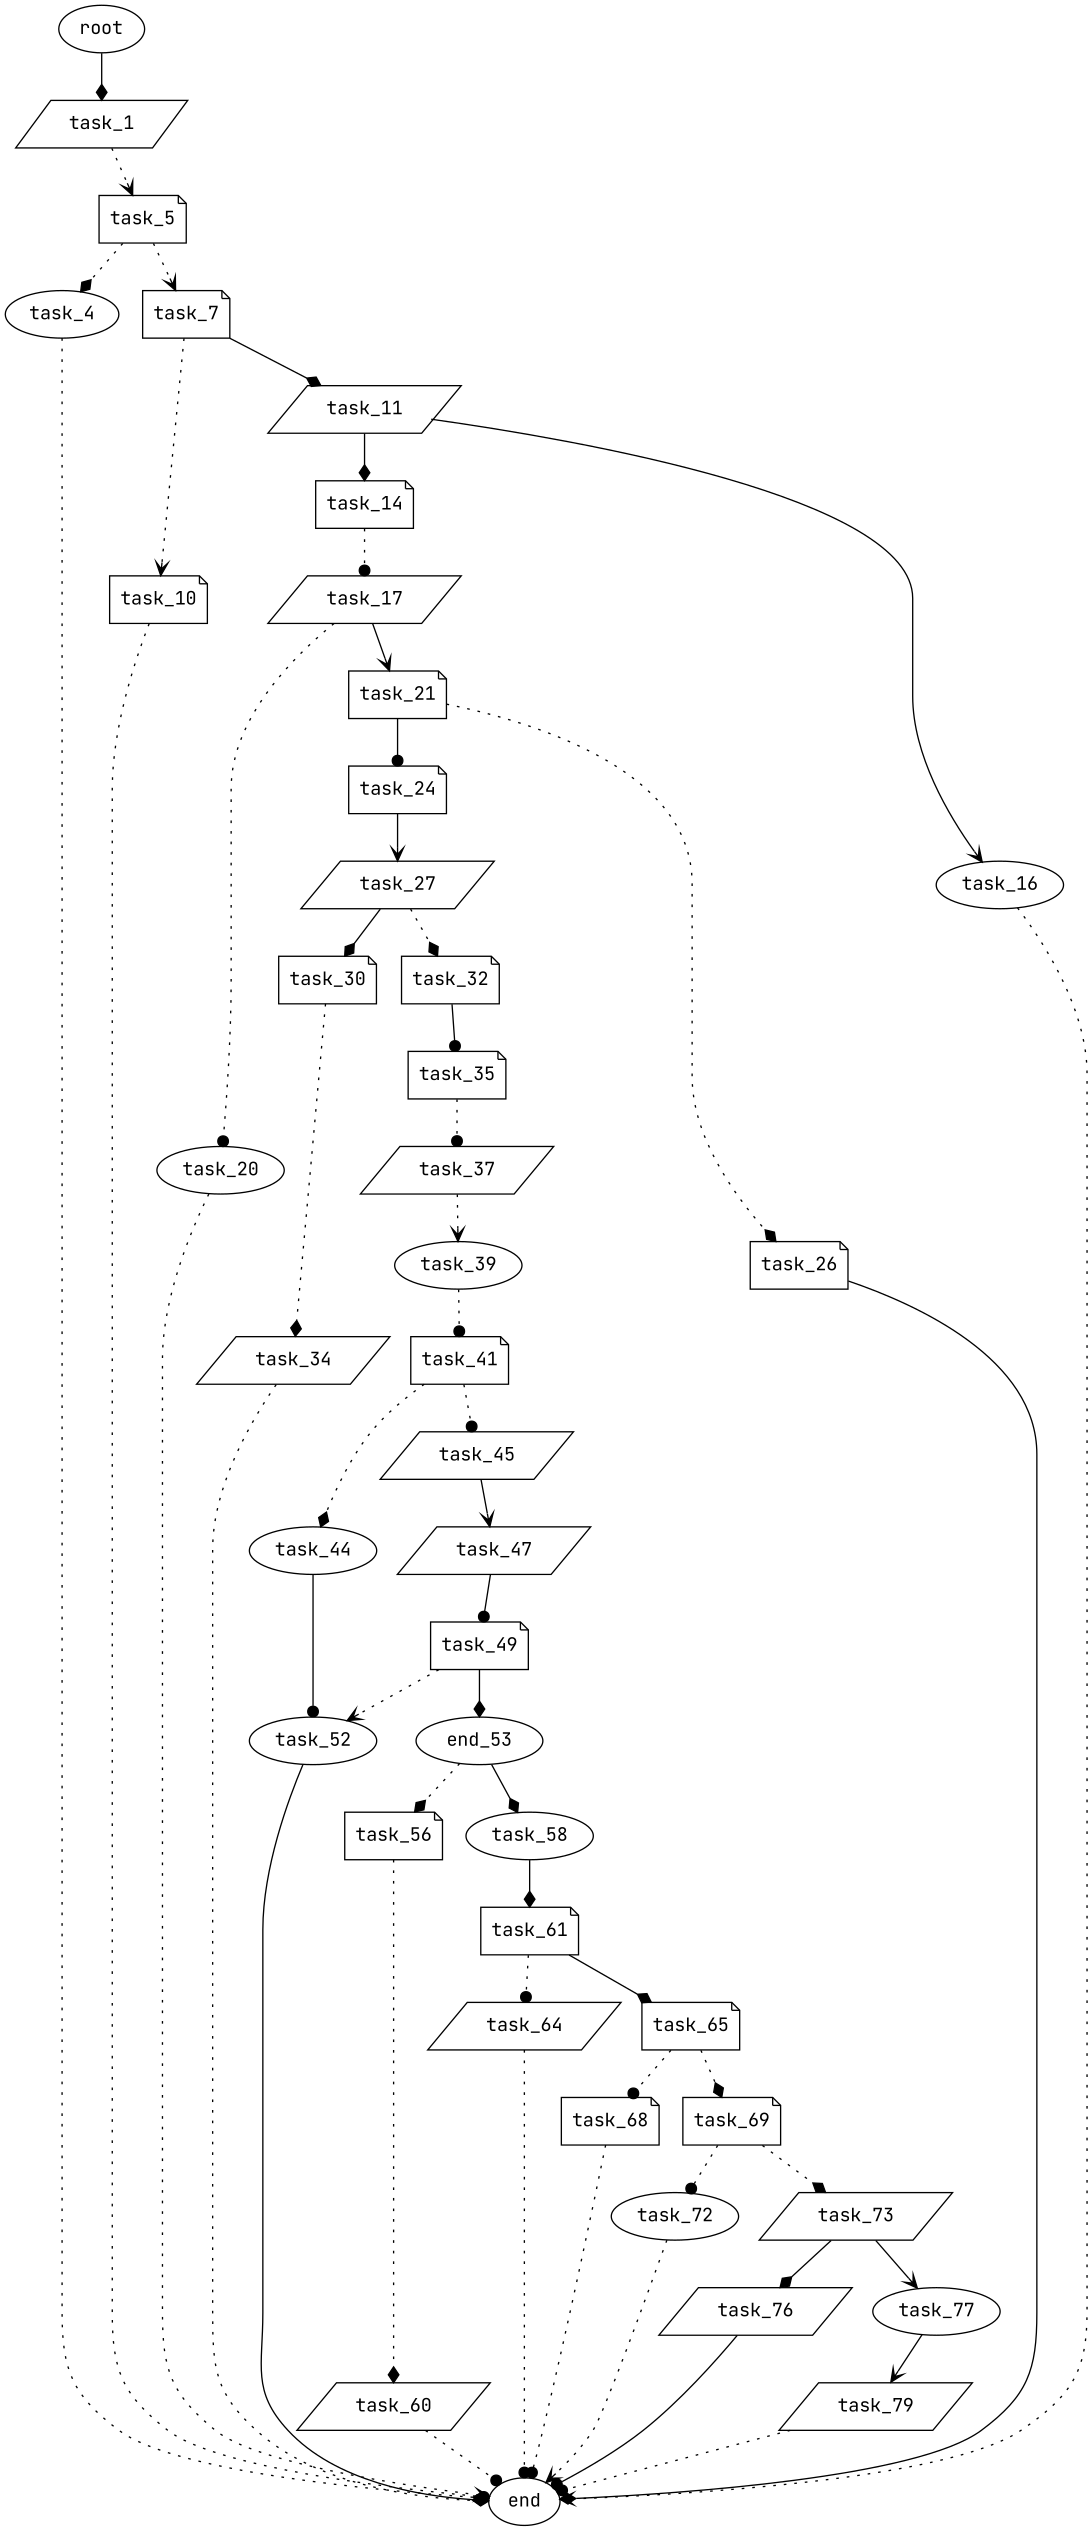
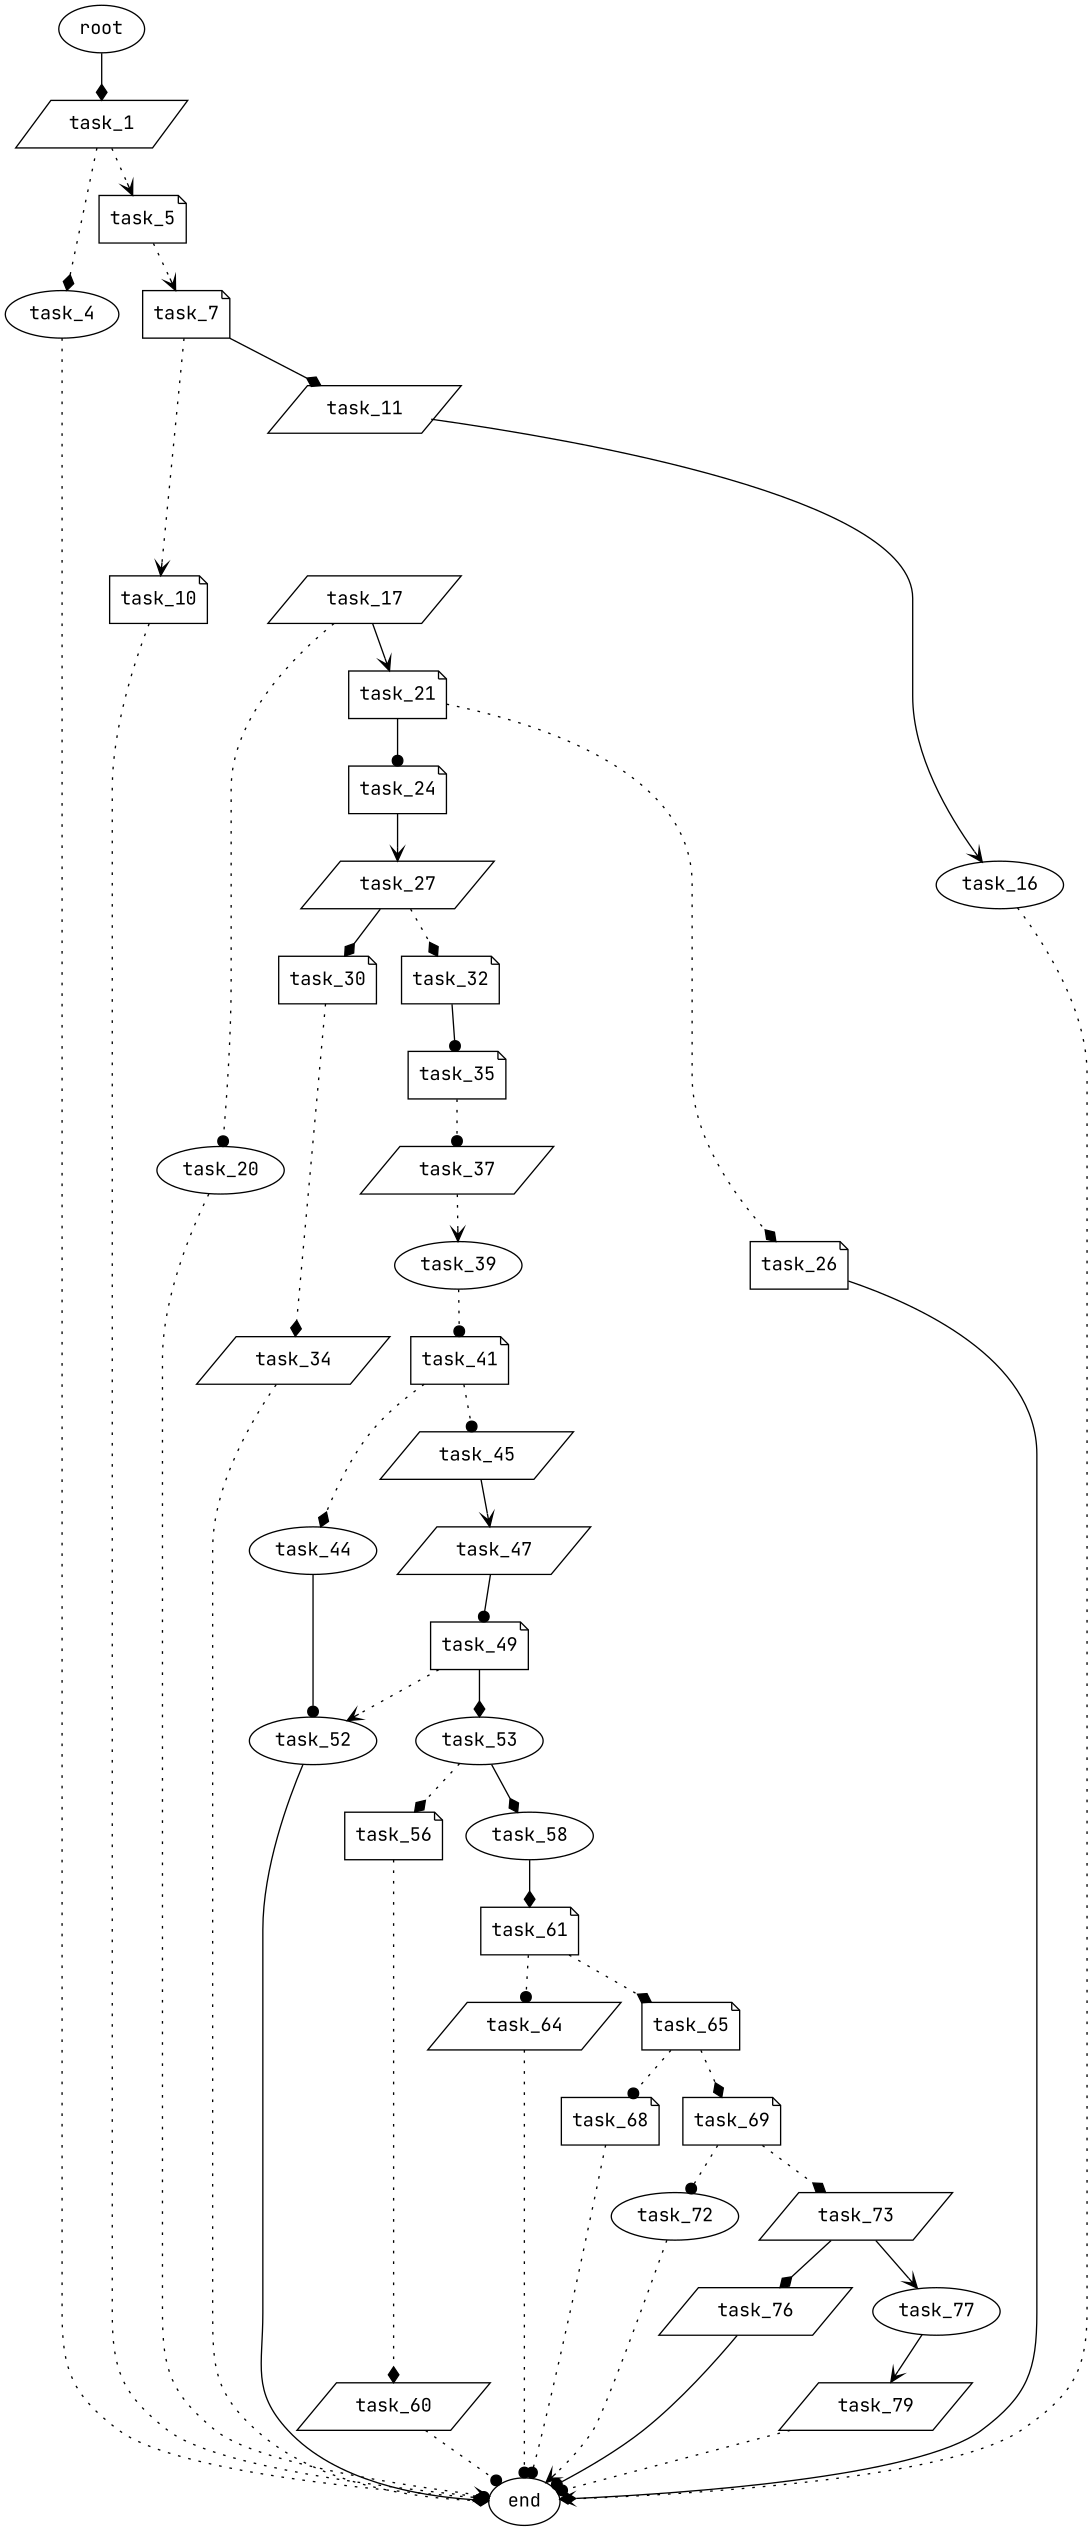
(107, 261) -> (84, 211)
(365, 505) -> none
(479, 1741) -> (479, 1741)
(603, 1975) -> (603, 1975)
